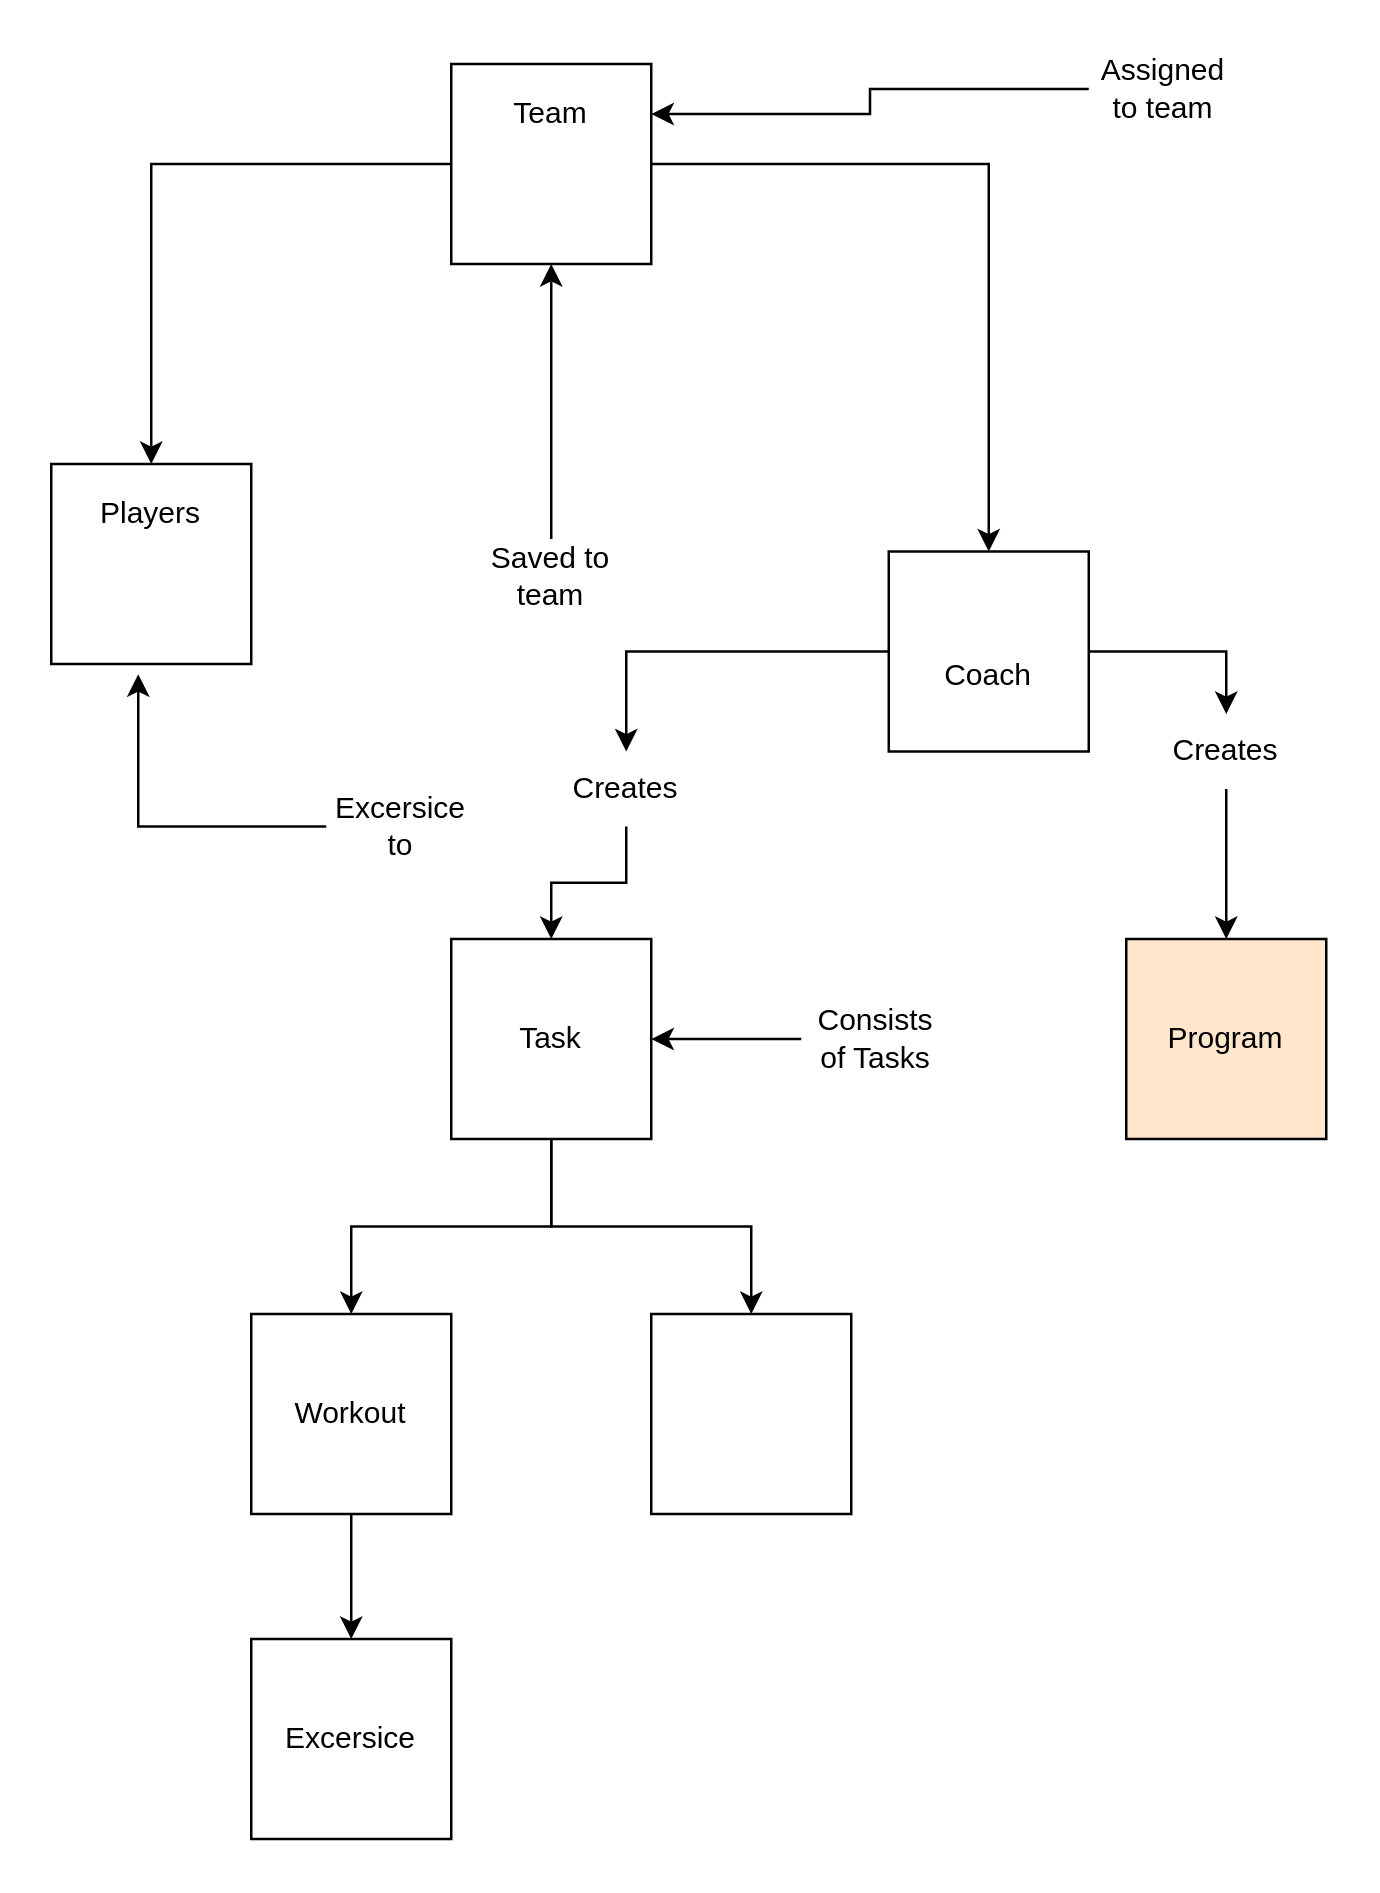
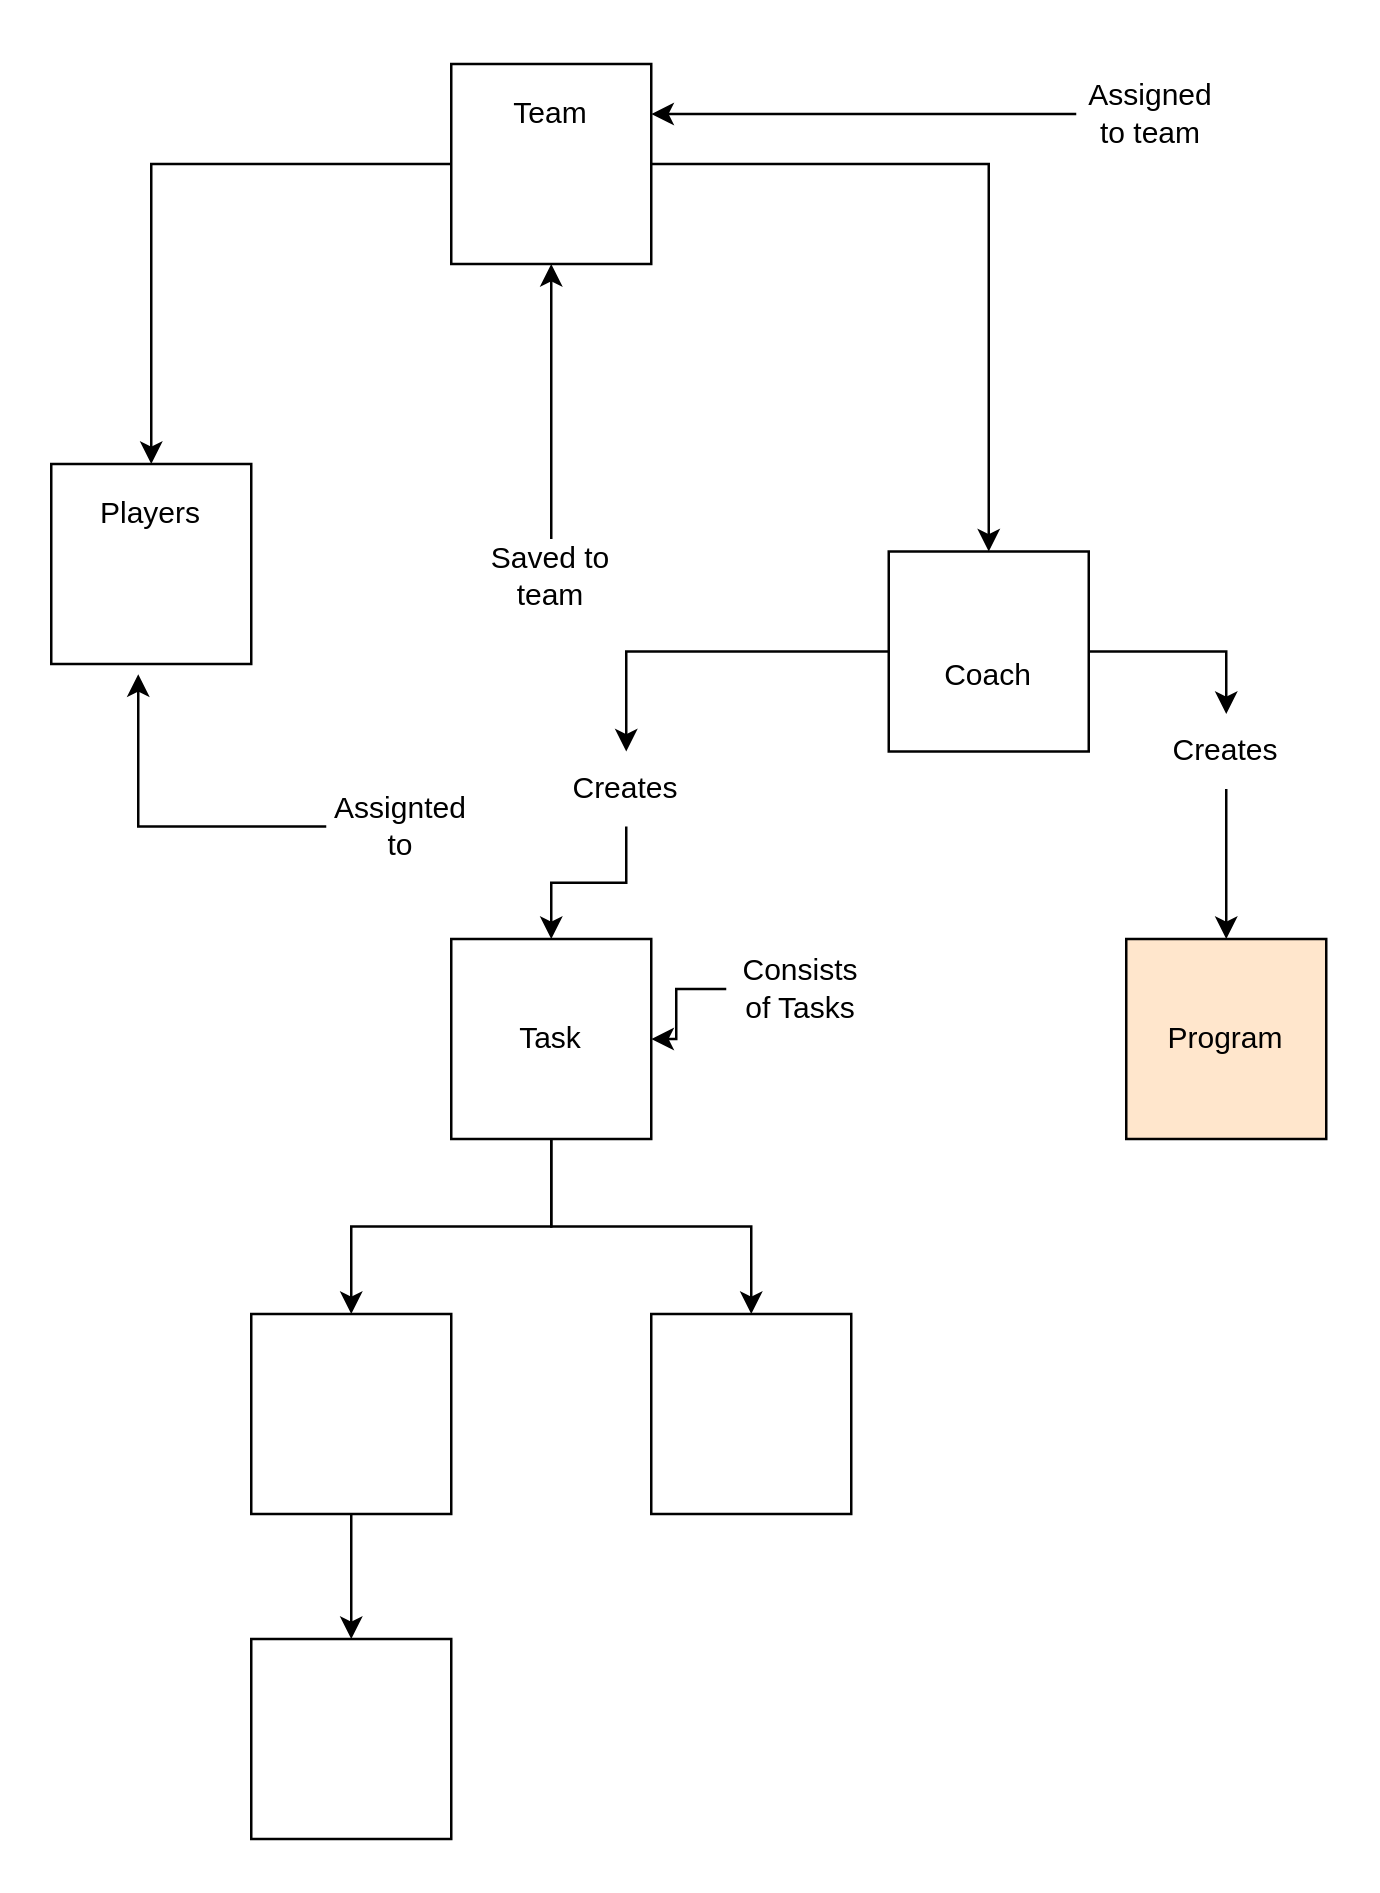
(1164, 89) -> (1151, 114)
(401, 826) -> (401, 826)
(876, 1039) -> (801, 989)
(351, 1414) -> none
(351, 1739) -> none
